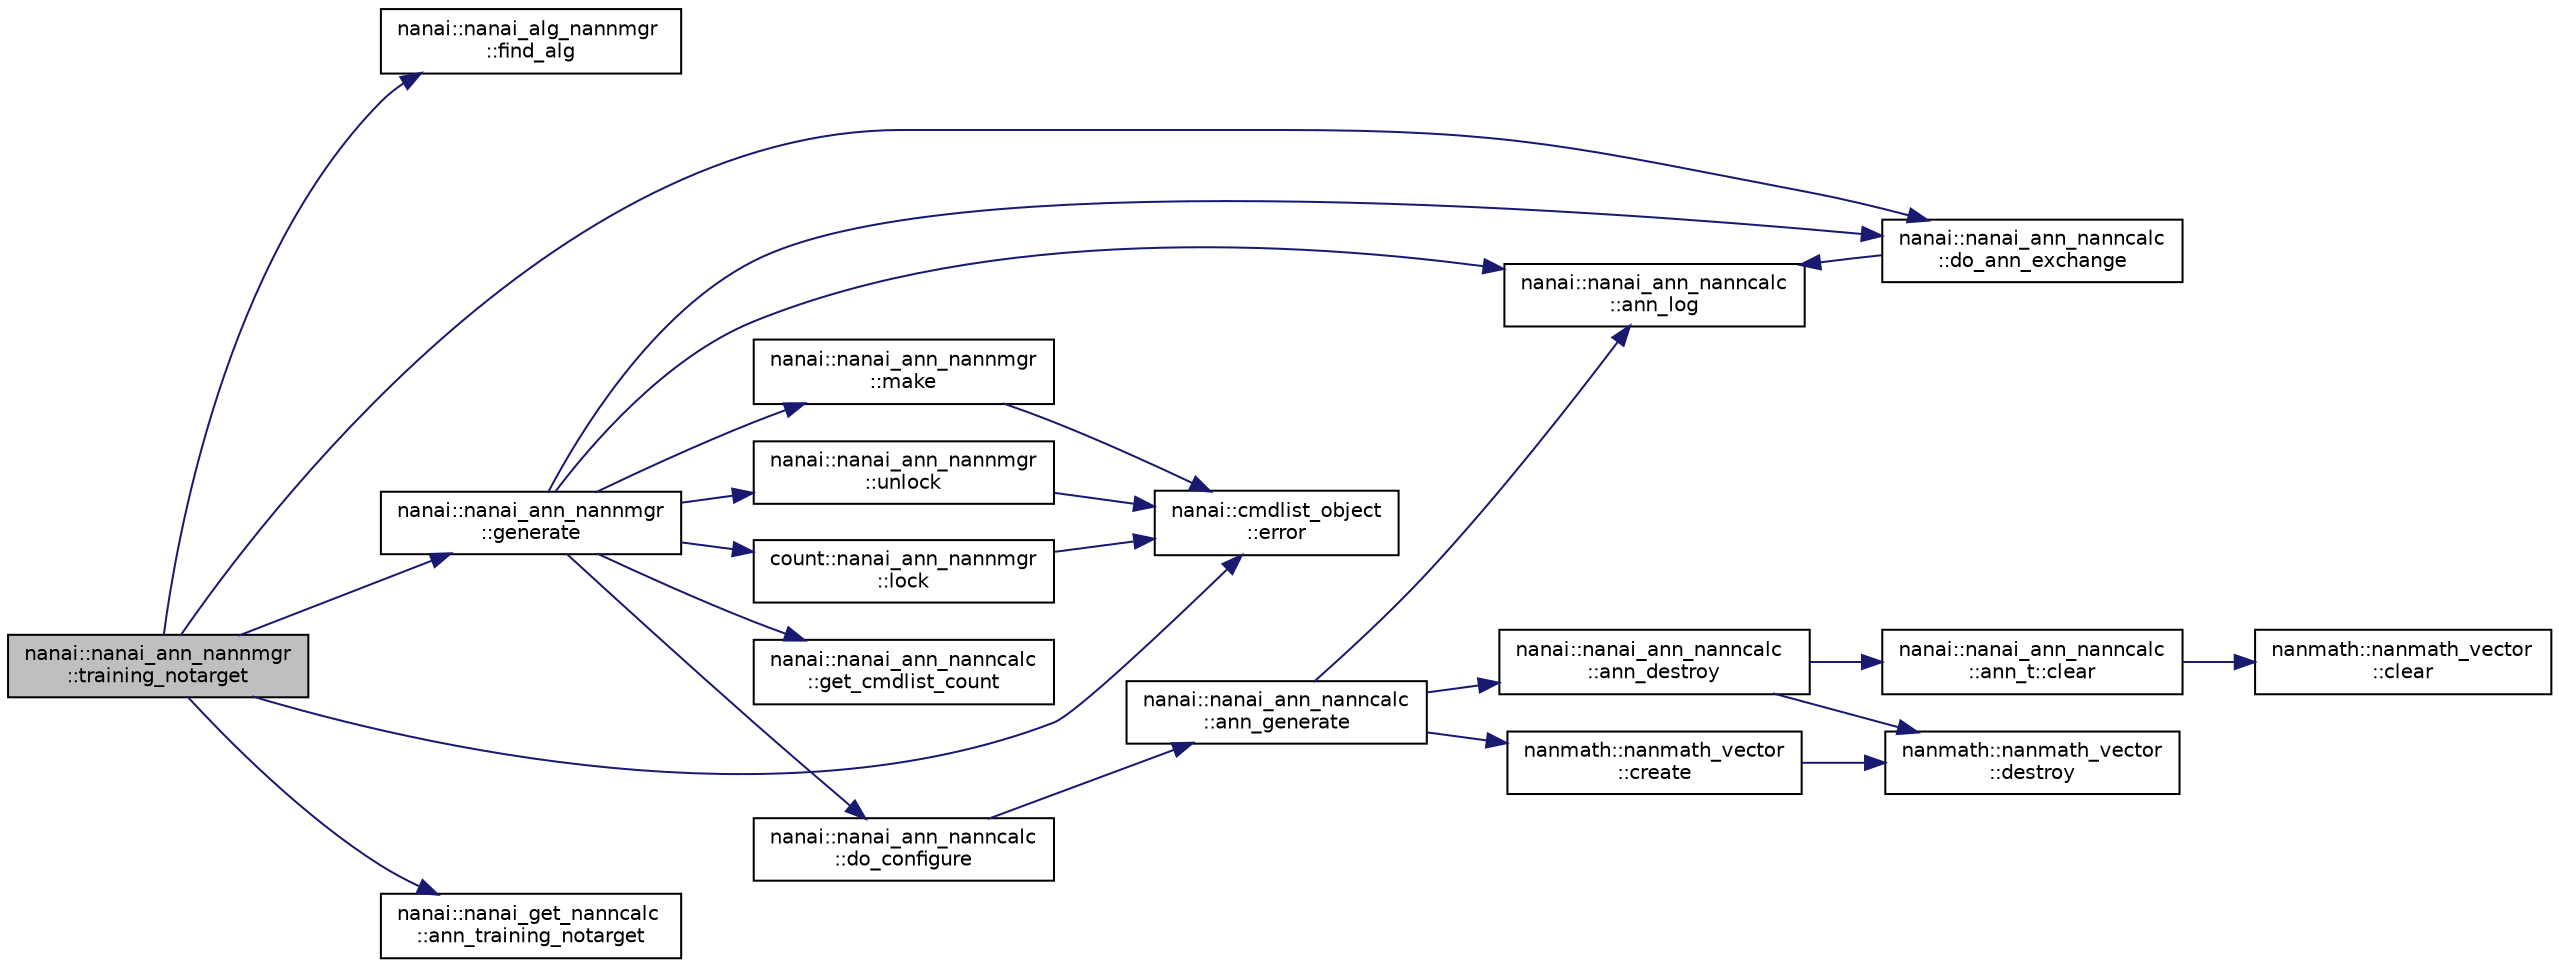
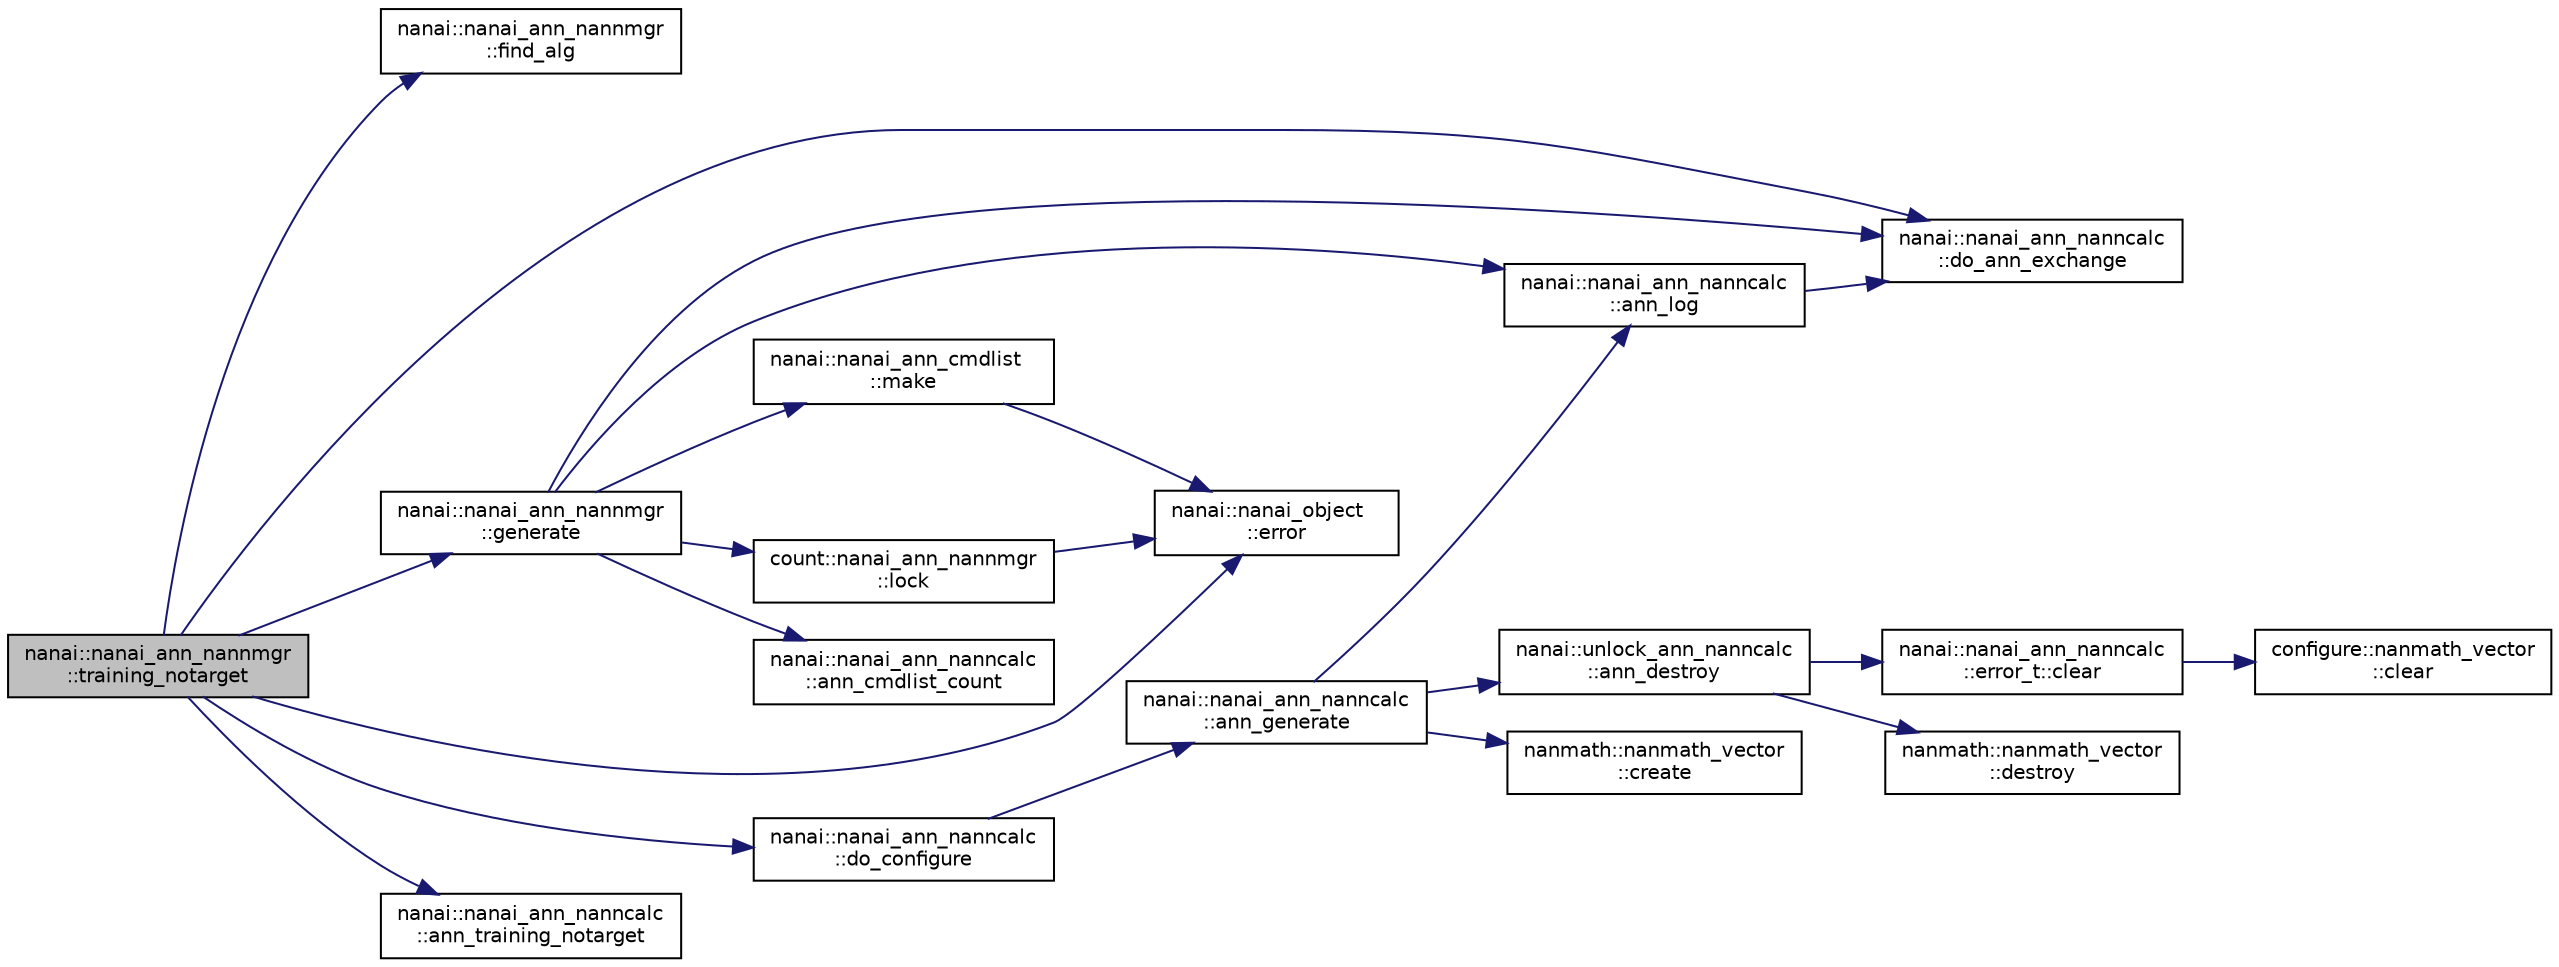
(531, 41) -> (531, 41)
(1851, 259) -> (1836, 288)
(904, 372) -> (904, 372)
(904, 473) -> none
(1277, 523) -> (1277, 523)
(1655, 662) -> (1655, 662)
(2032, 662) -> (2032, 662)
(2403, 662) -> (2403, 662)
(904, 672) -> (904, 672)
(707, 681) -> (456, 809)
(1833, 763) -> none
(531, 926) -> (531, 926)
